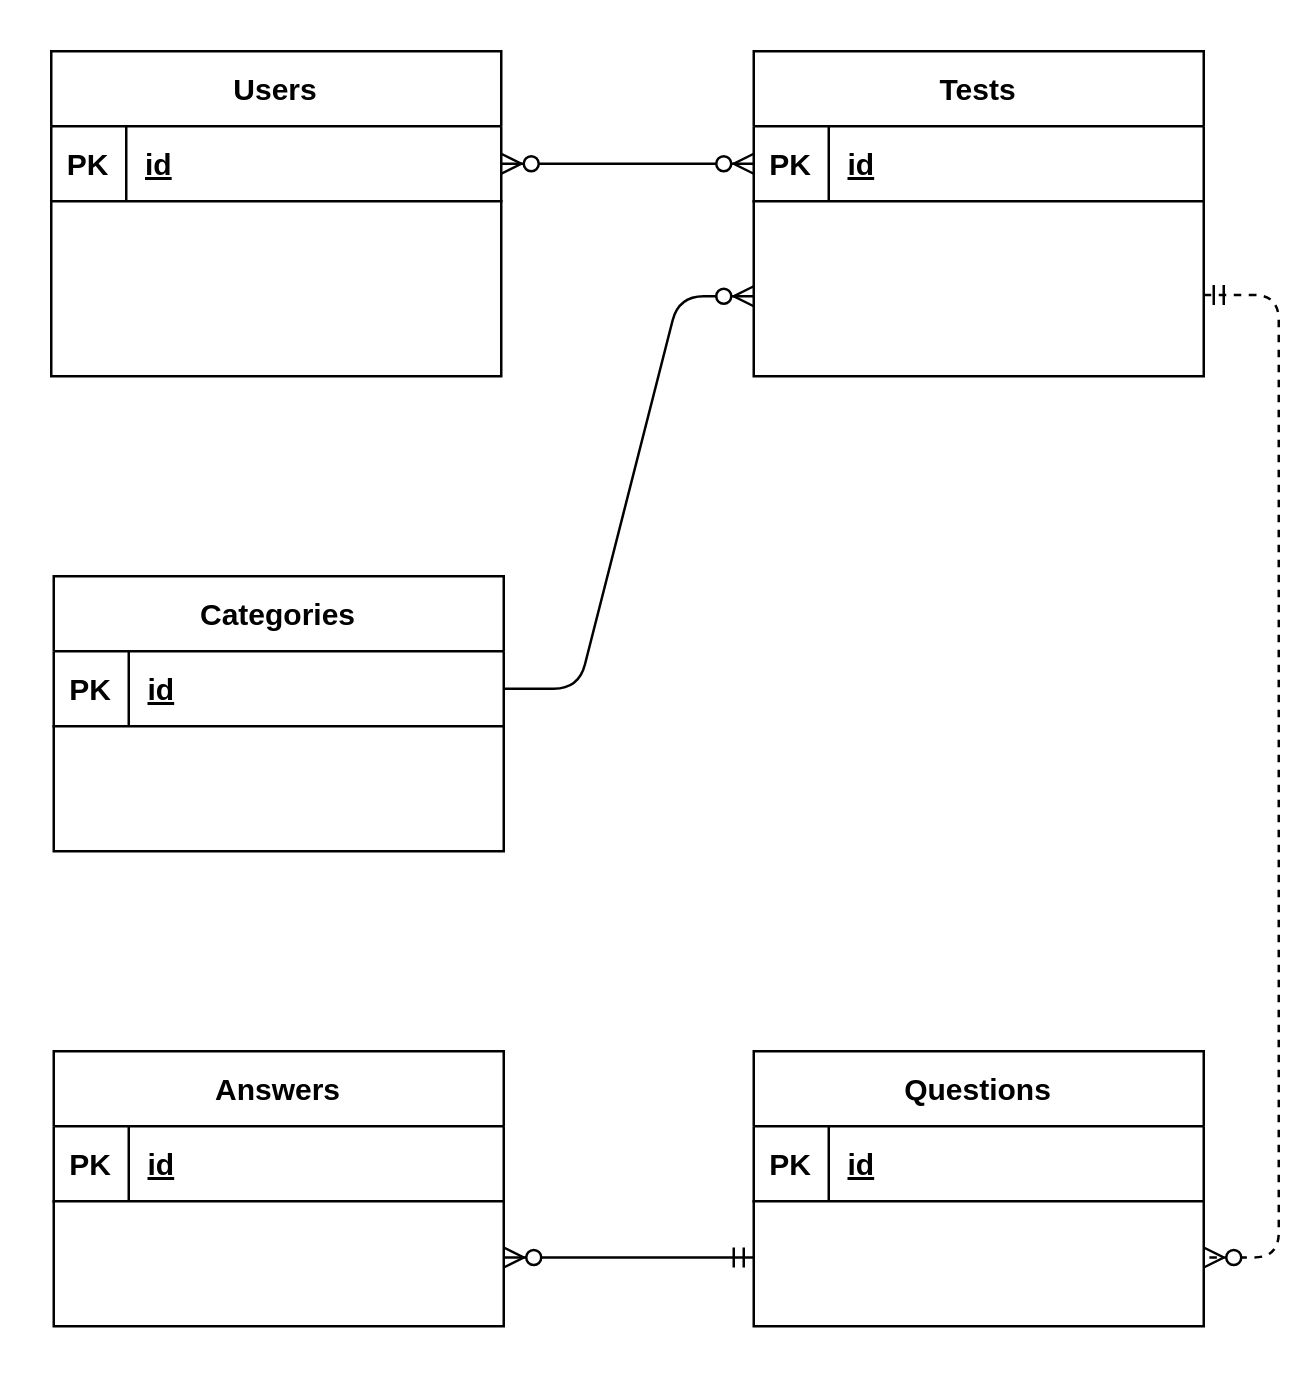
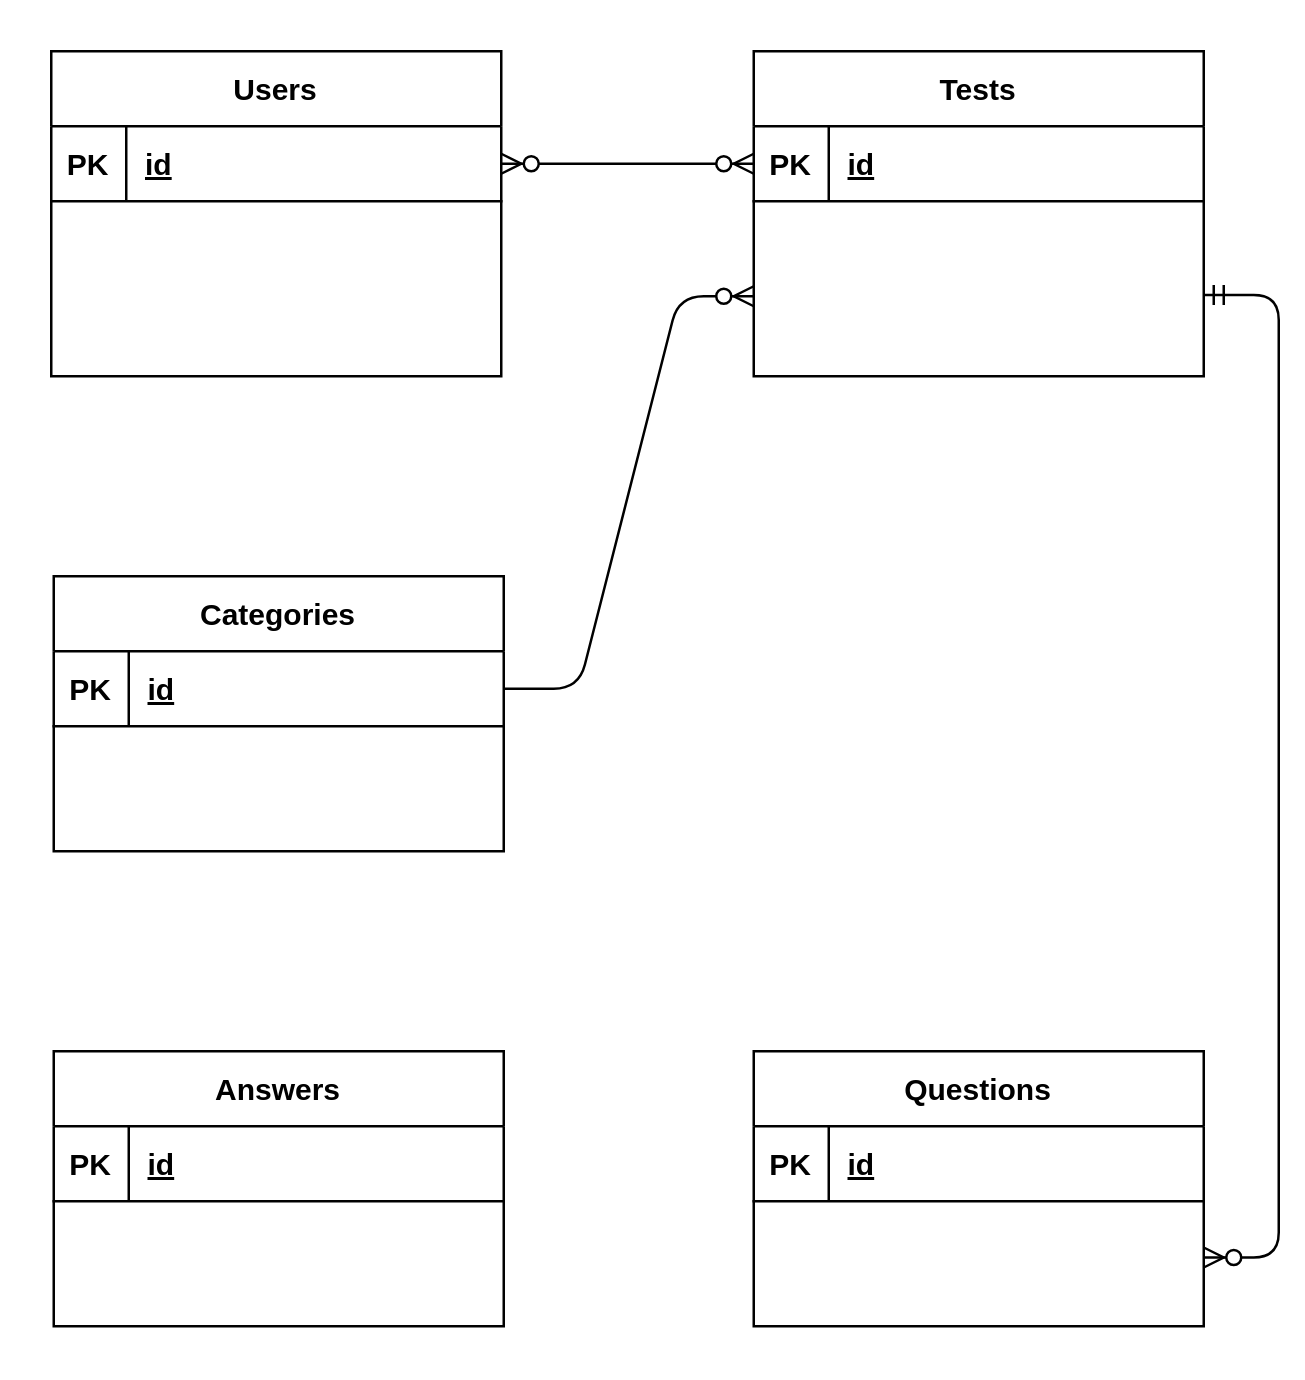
(1279, 756) -> (1279, 756)
(643, 1258) -> none
